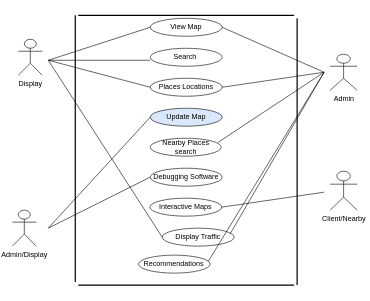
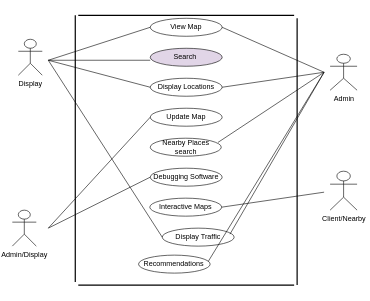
(186, 57) -> (186, 57)
(186, 87) -> (186, 87)
(186, 117) -> (186, 117)
